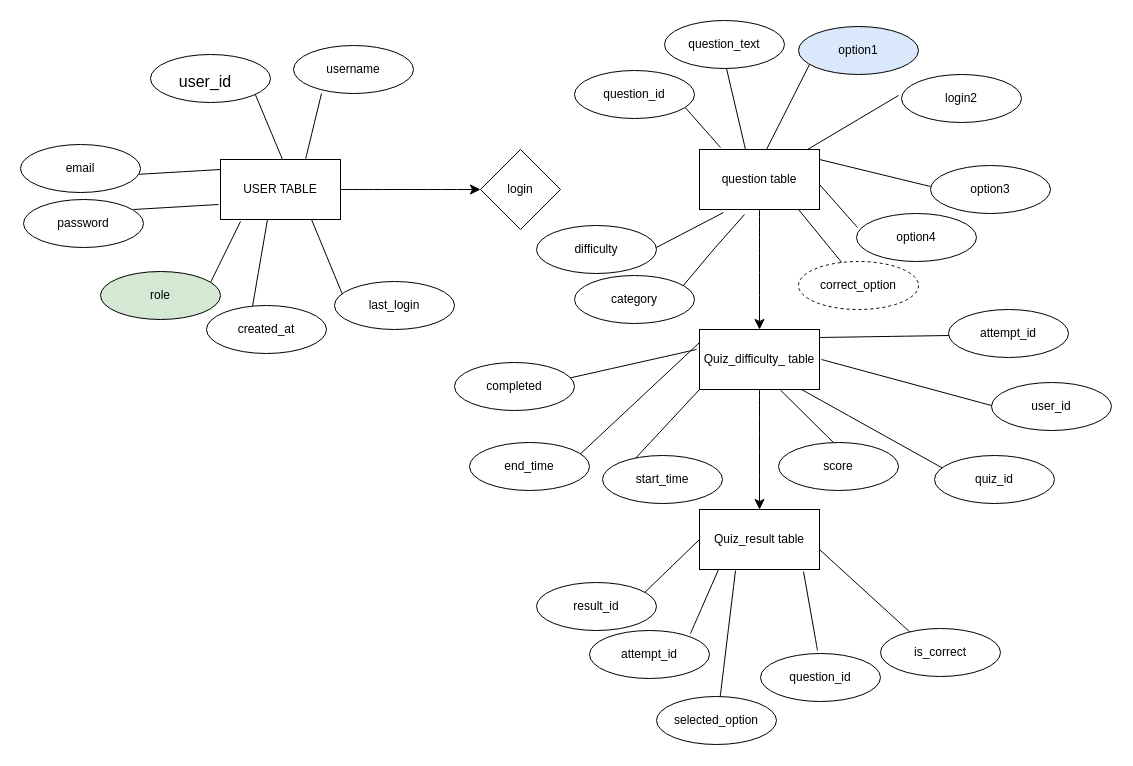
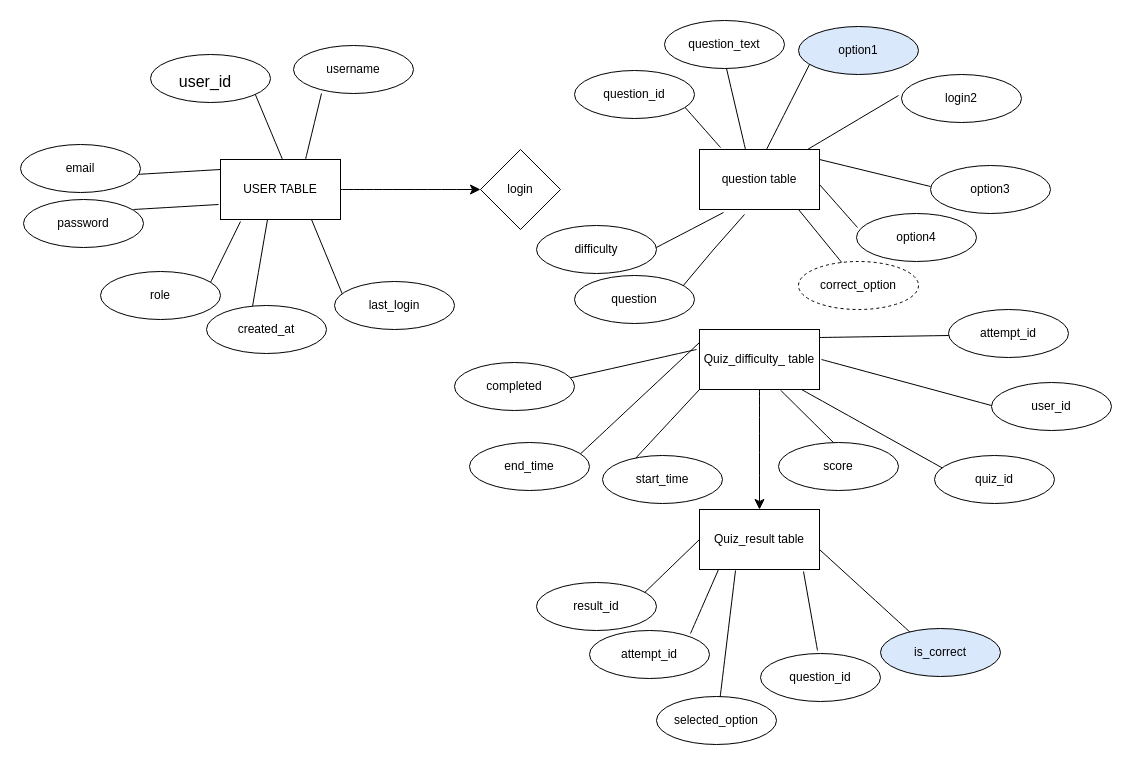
(760, 267) -> none
(161, 296) -> (161, 296)
(635, 300) -> (635, 300)
(941, 653) -> (941, 653)
